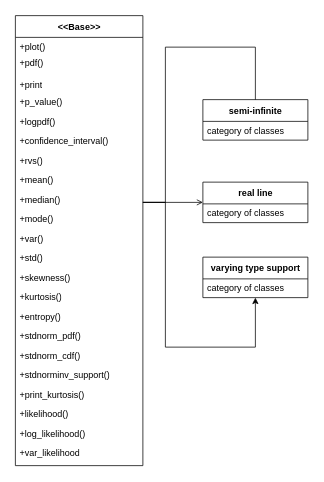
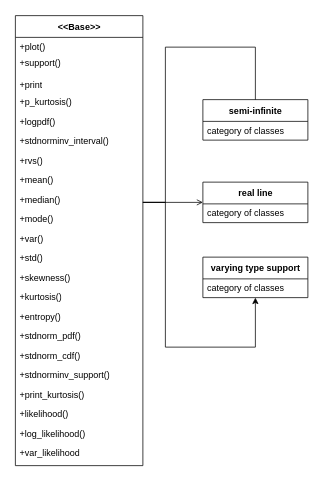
(35, 66) -> (45, 66)
(44, 105) -> (51, 105)
(72, 144) -> (72, 144)
